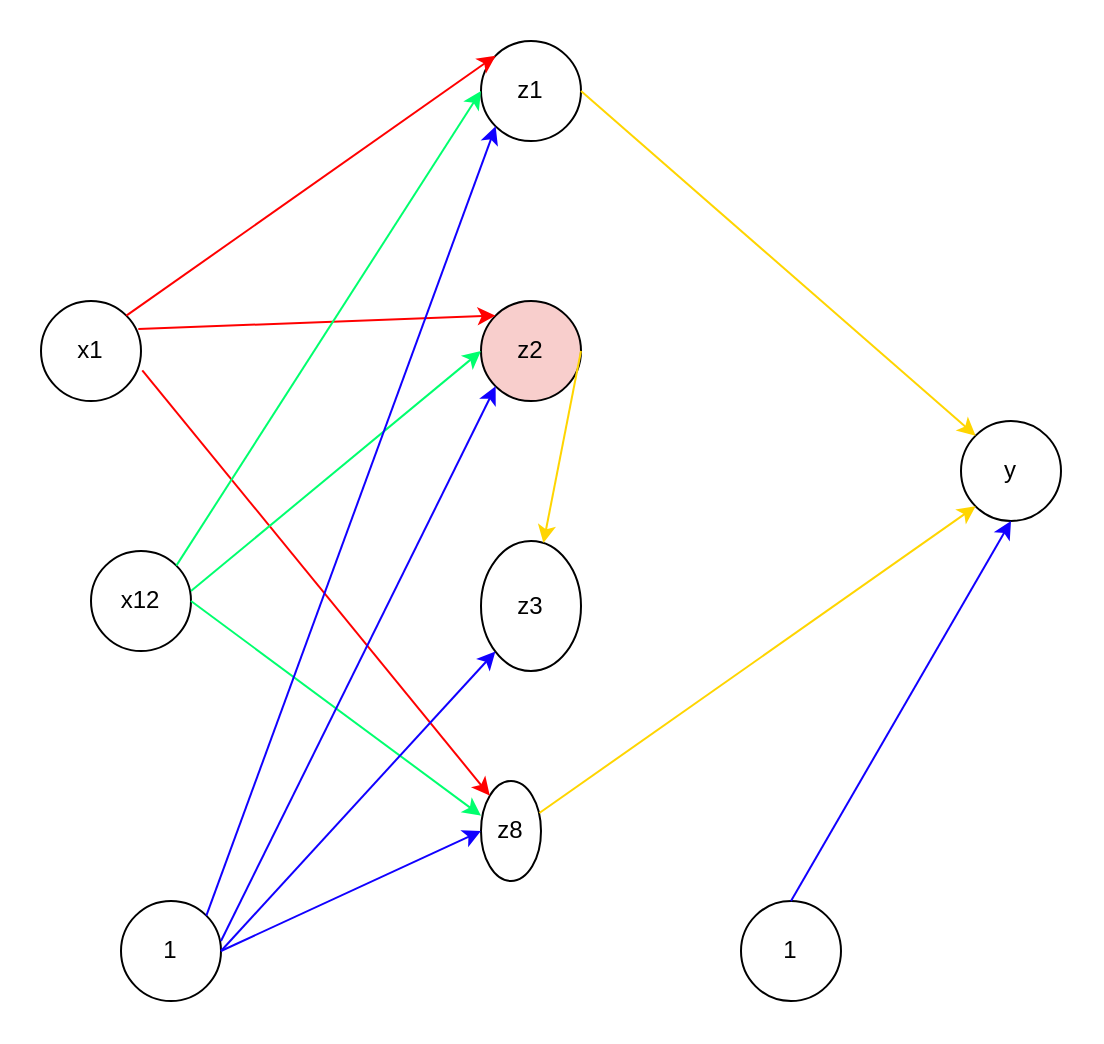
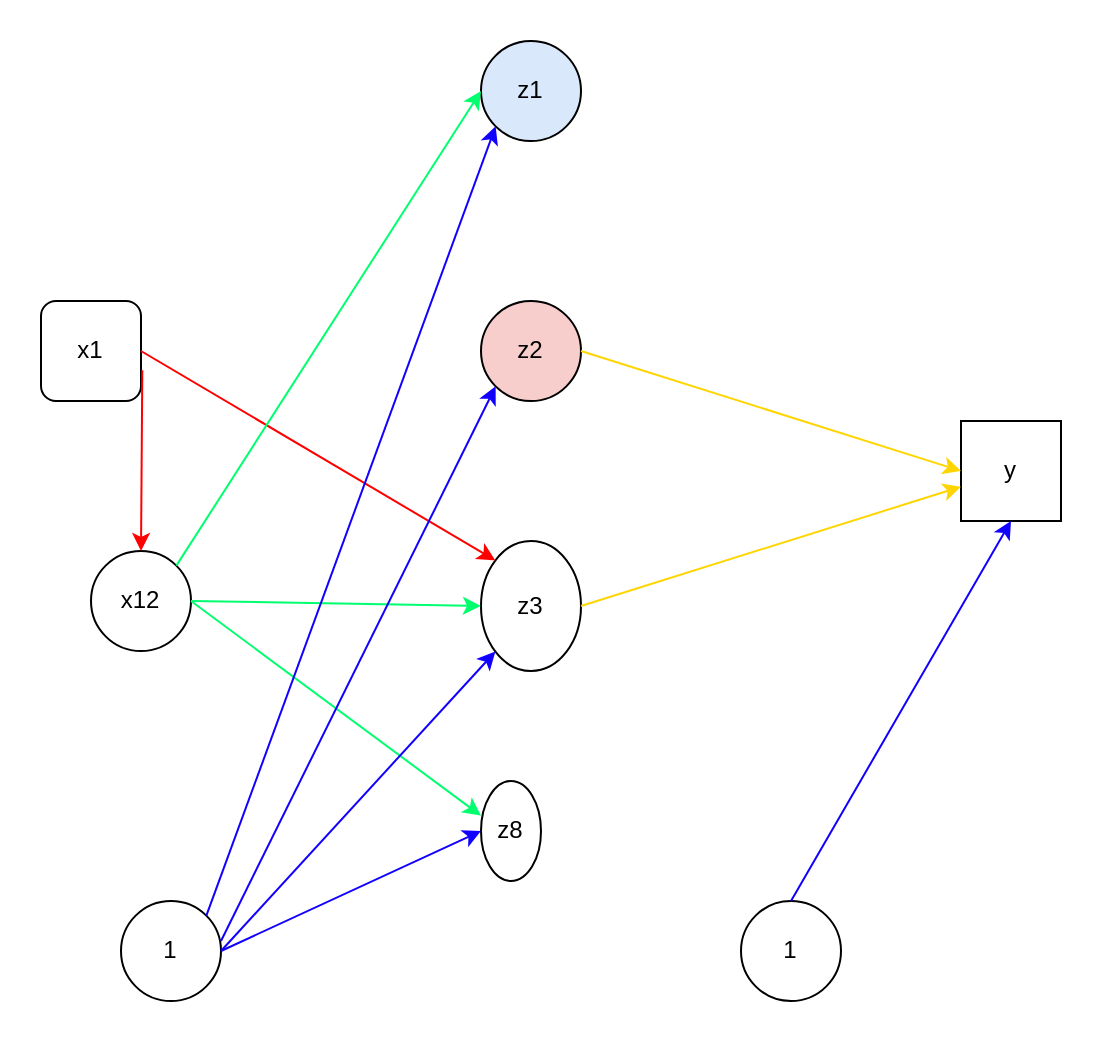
(531, 91) -> (531, 91)
(306, 189) -> none
(773, 259) -> none
(232, 325) -> none
(91, 351) -> (91, 351)
(430, 394) -> none
(563, 441) -> (764, 409)
(1011, 471) -> (1011, 471)
none -> (347, 473)
none -> (764, 548)
none -> (253, 602)
(752, 663) -> none
(425, 717) -> (142, 454)
